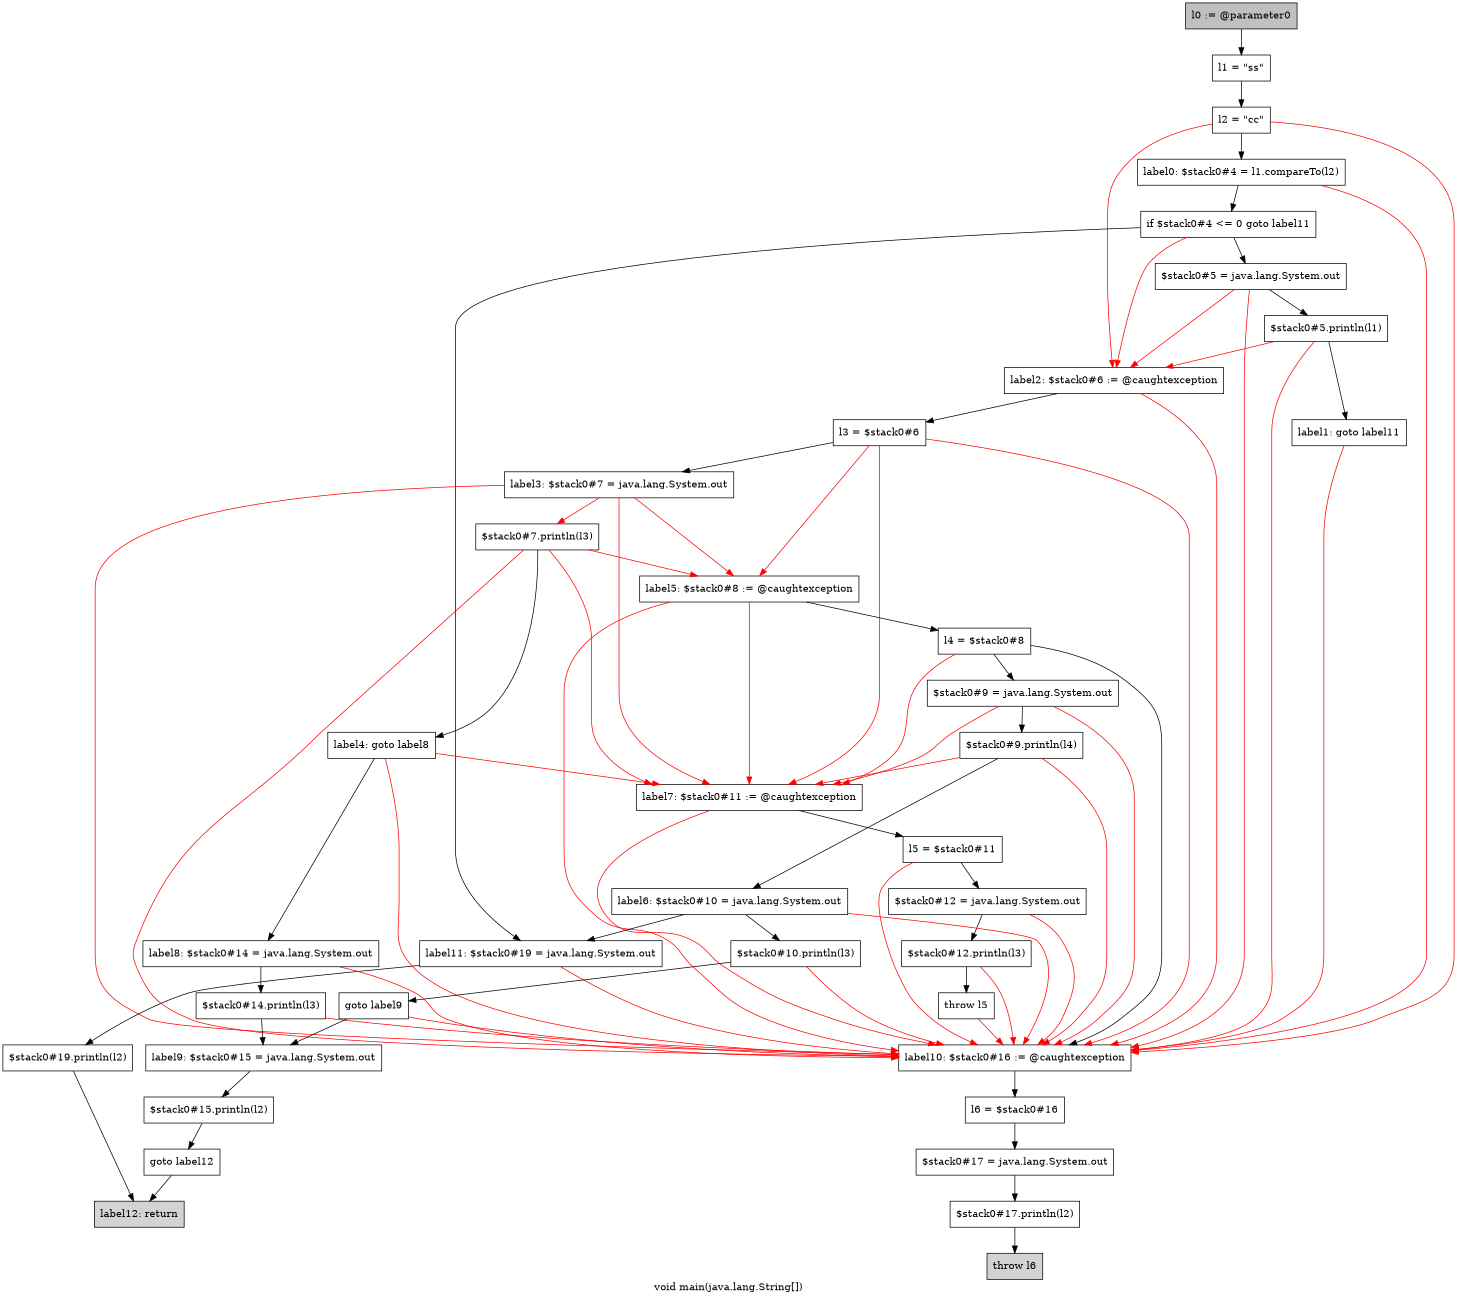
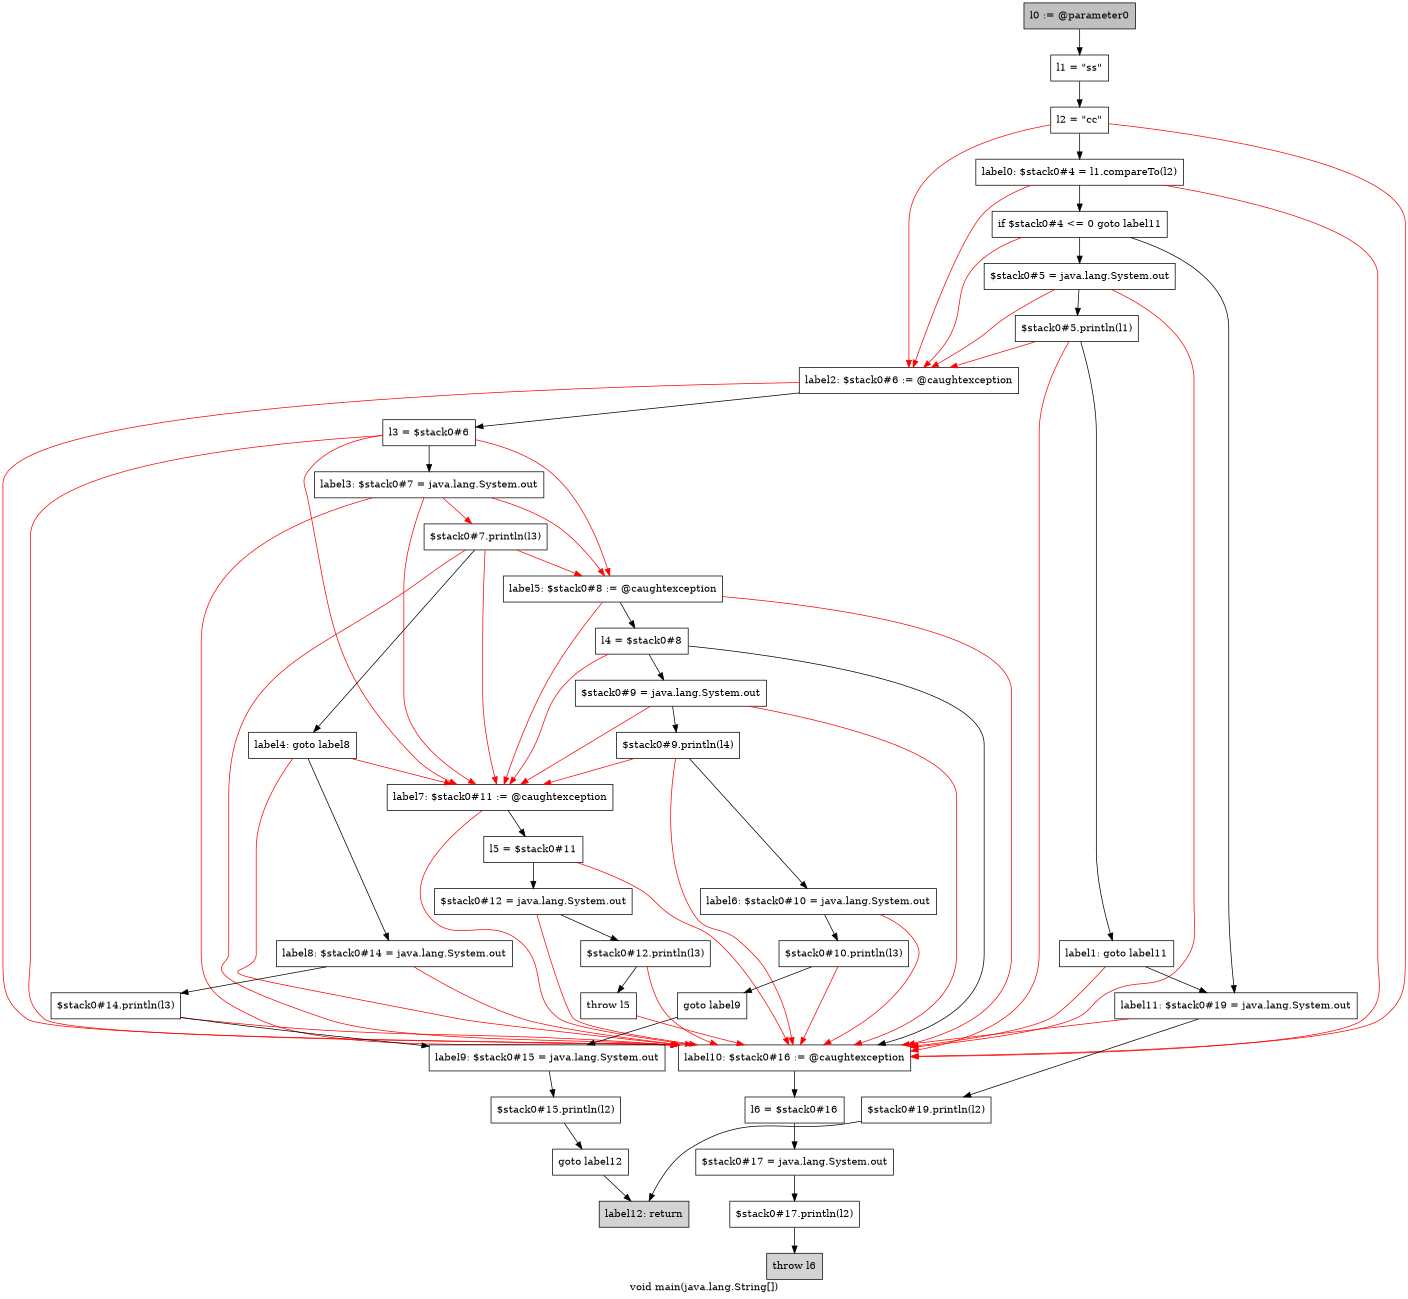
none -> (956, 259)
(641, 926) -> (1174, 979)
(649, 1045) -> none
